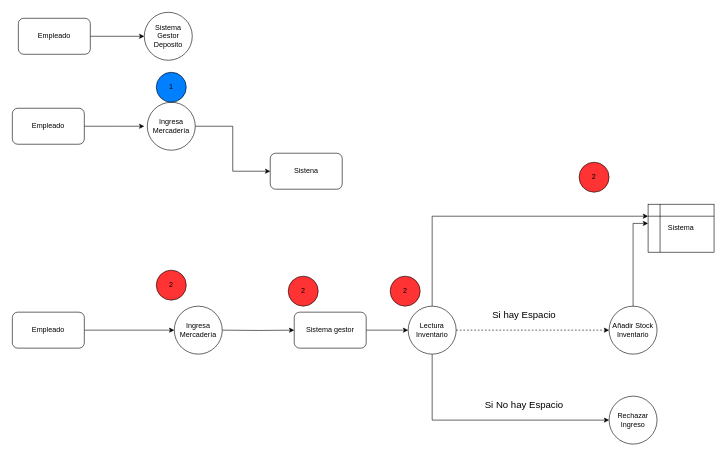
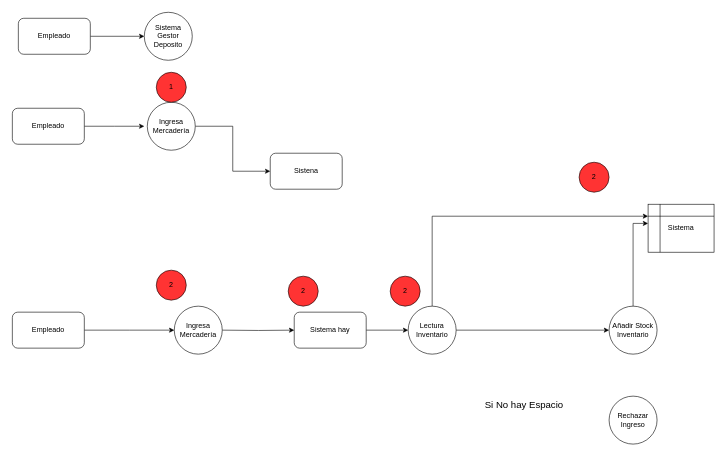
(171, 87) -> (171, 87)
(524, 315) -> none
(330, 330) -> (330, 330)
(530, 330) -> (530, 330)
(432, 419) -> none
